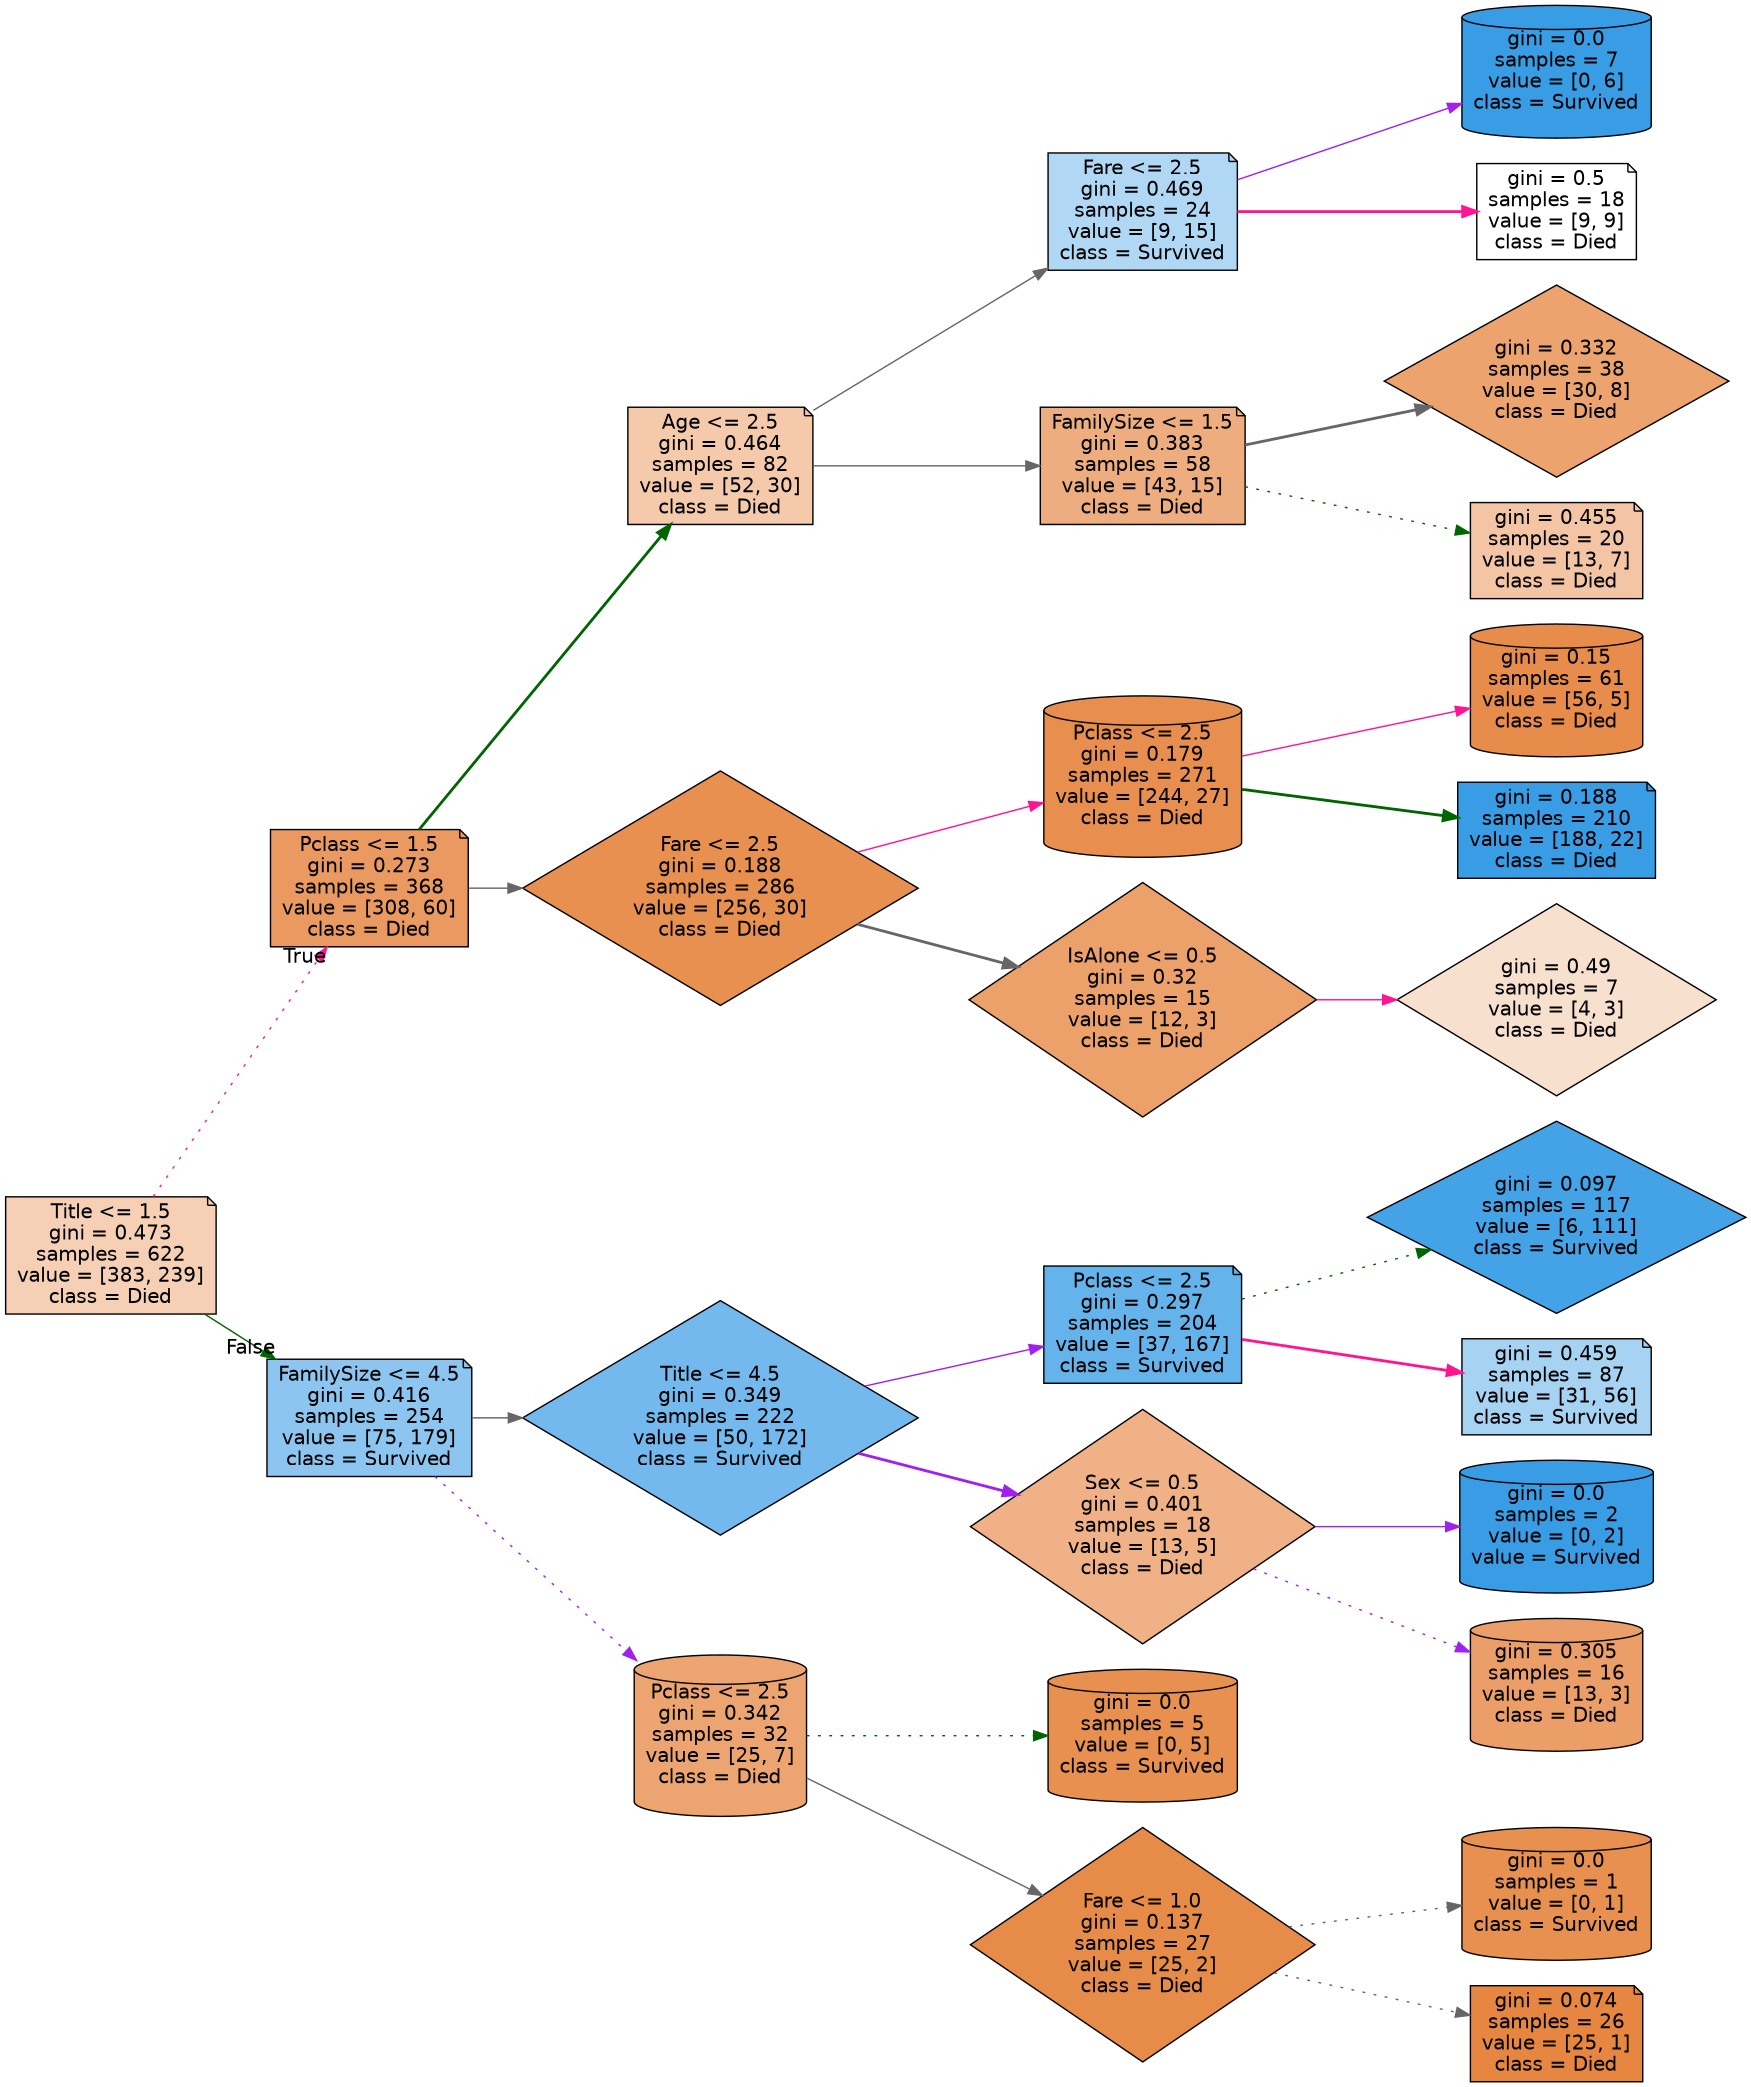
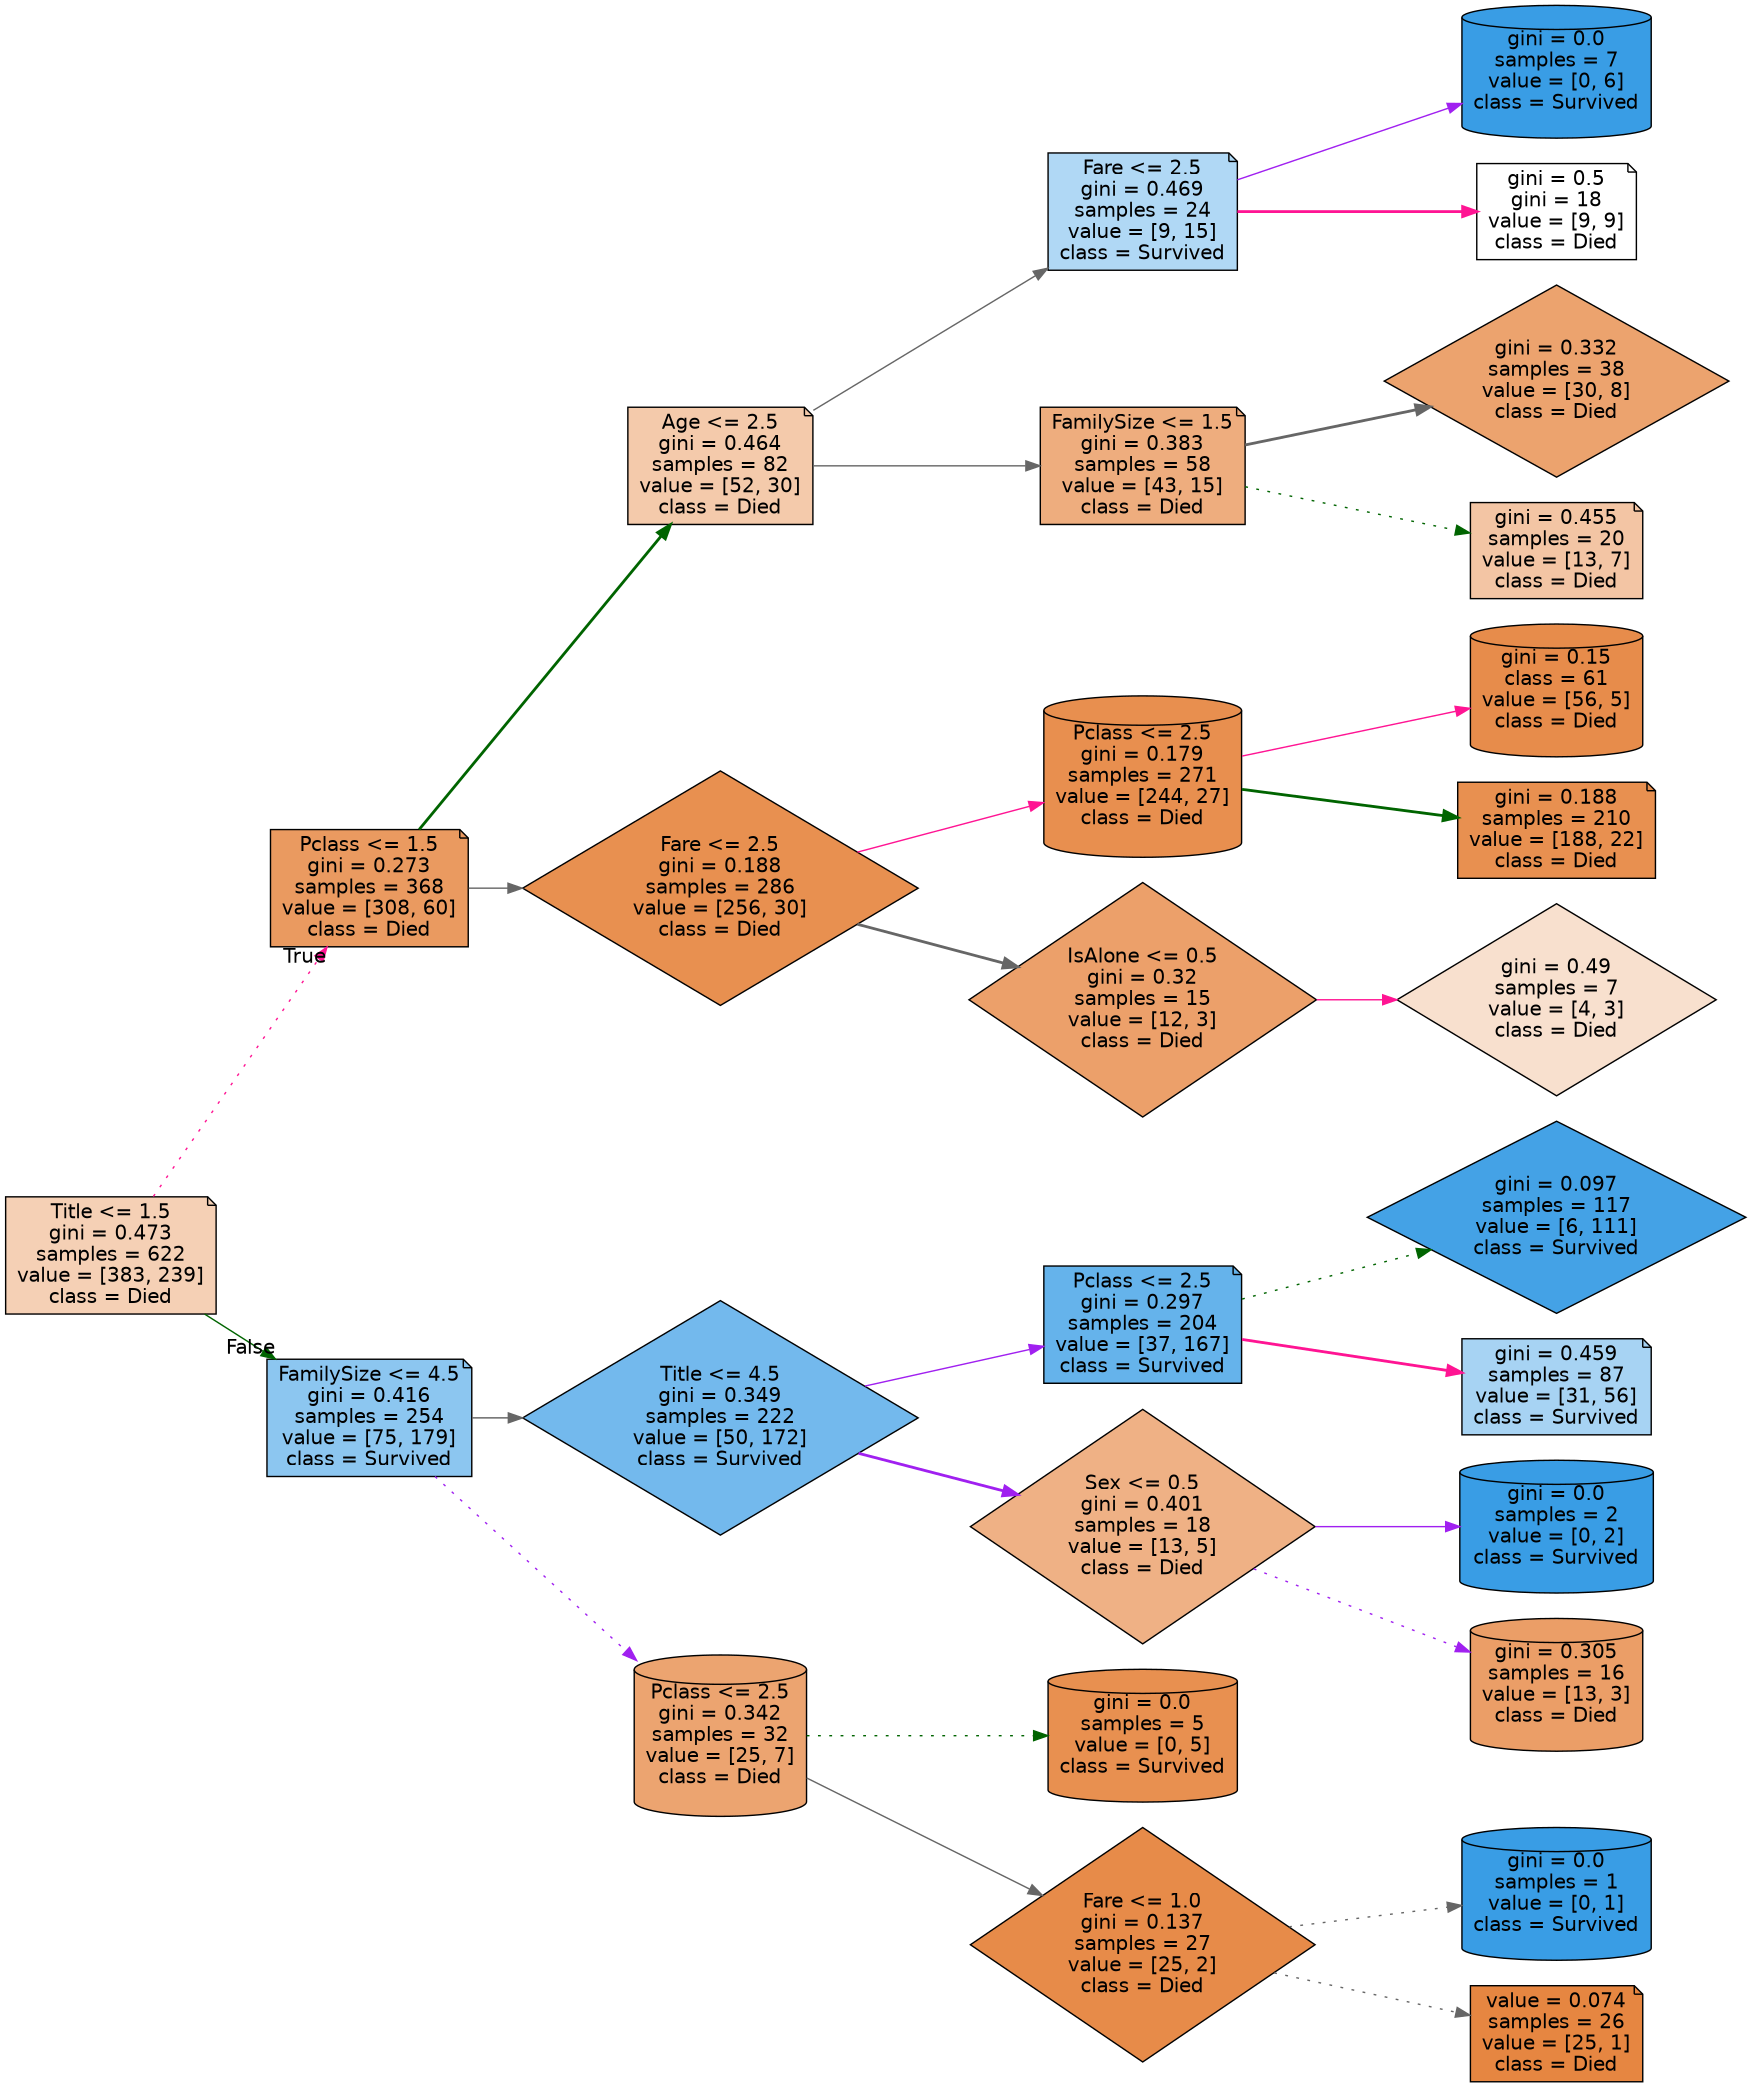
(1557, 212) -> (1557, 212)
(1557, 690) -> (1557, 690)
(1557, 830) -> (1557, 830)
(1557, 1527) -> (1557, 1527)
(1557, 1894) -> (1557, 1894)
(1557, 2034) -> (1557, 2034)
